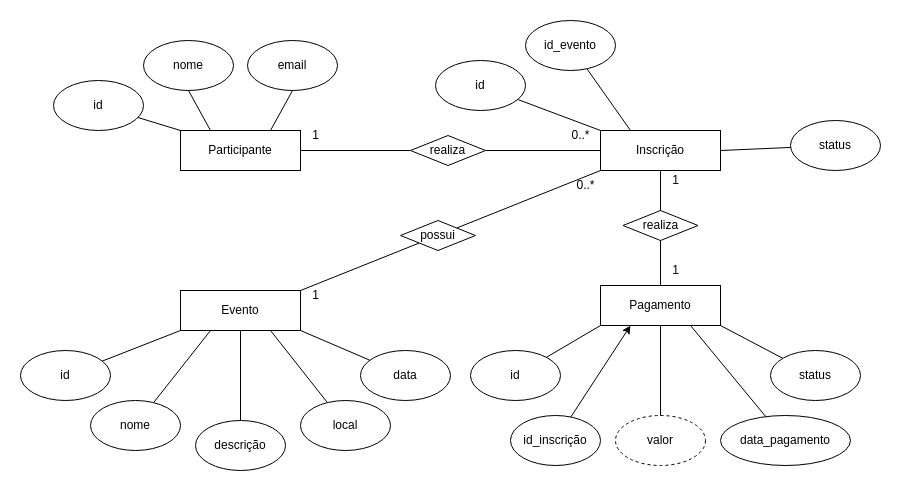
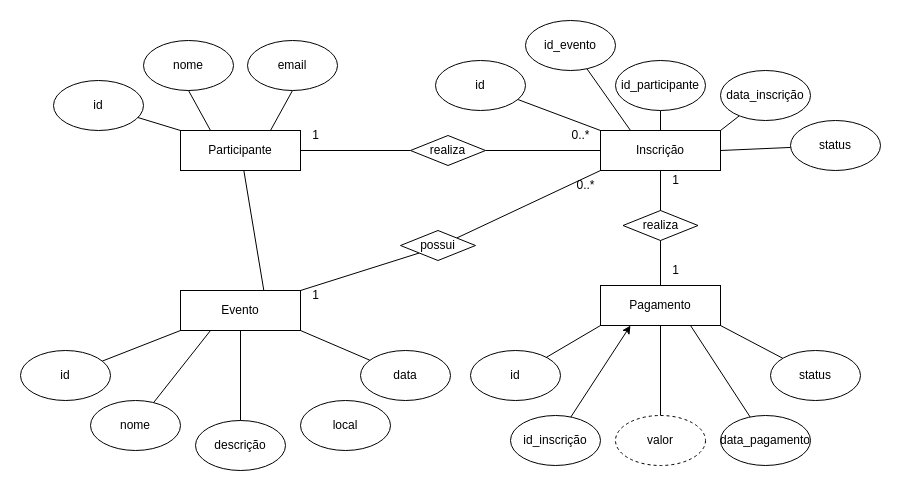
none -> (661, 86)
none -> (766, 96)
none -> (661, 121)
none -> (730, 123)
(438, 236) -> (438, 246)
(299, 366) -> (254, 231)
(786, 441) -> (766, 441)
